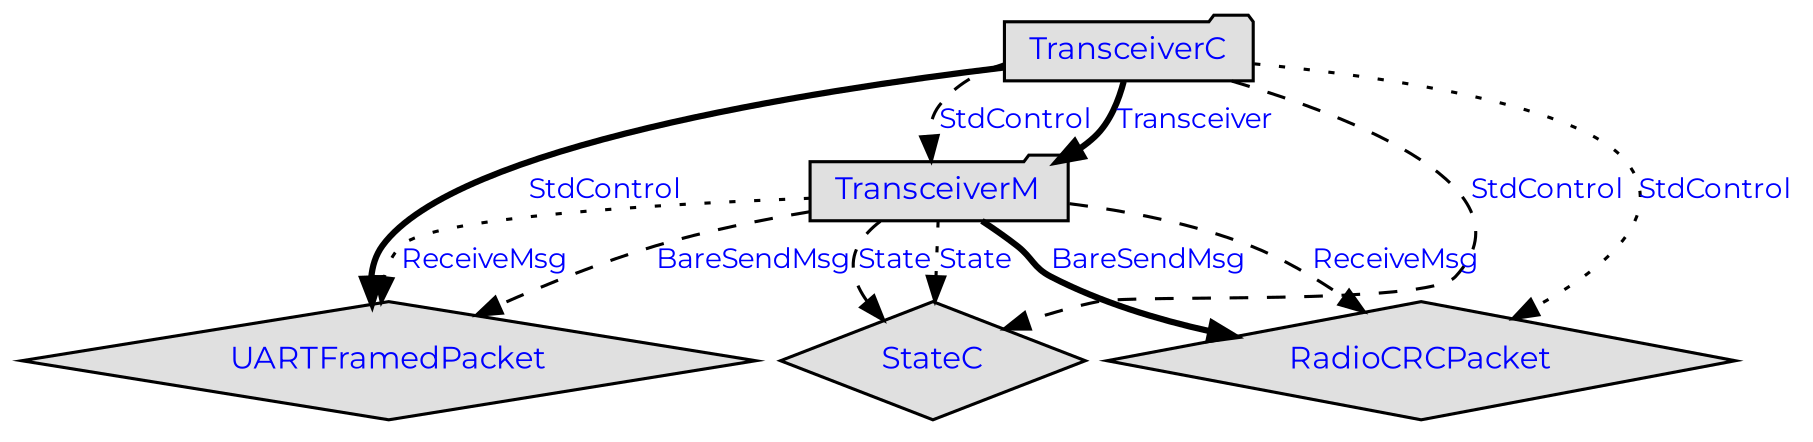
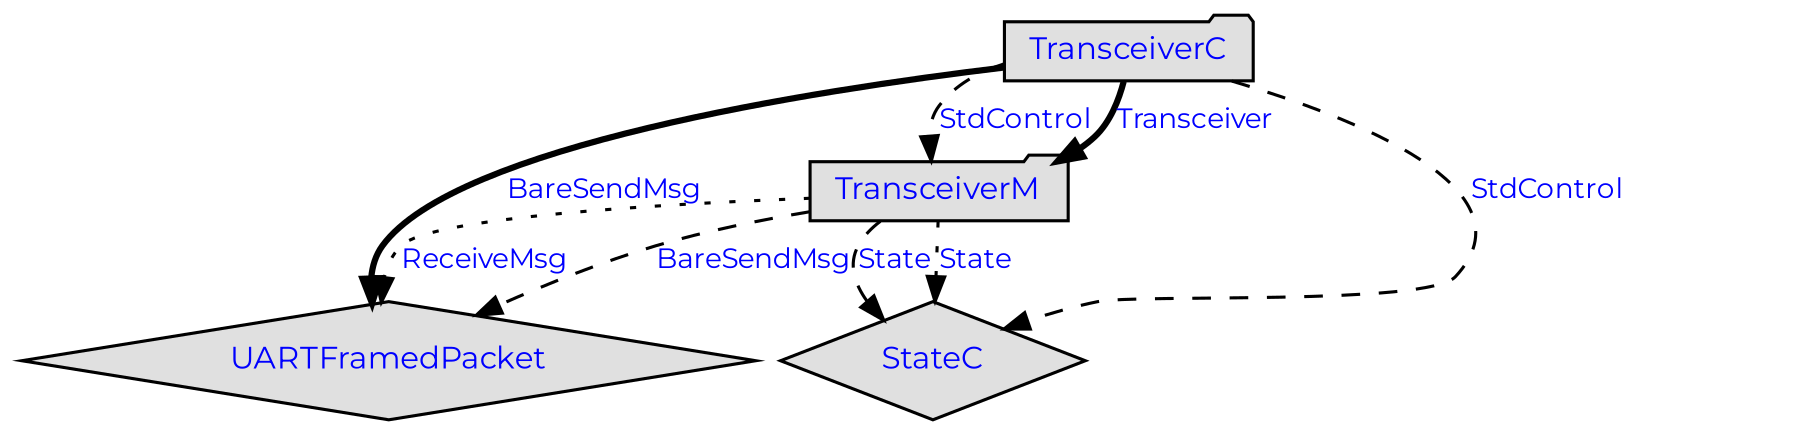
(605, 191) -> (605, 191)
(1421, 361) -> none
